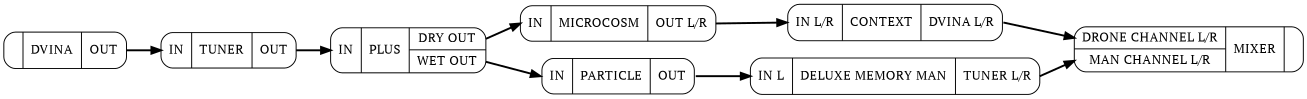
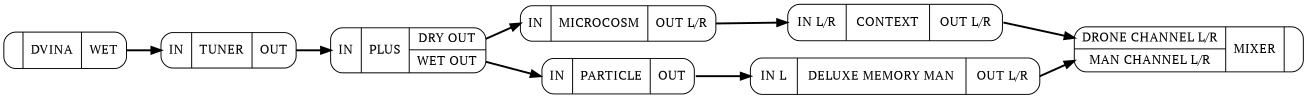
(962, 22) -> (966, 22)
(104, 50) -> (104, 50)
(998, 76) -> (1003, 76)
